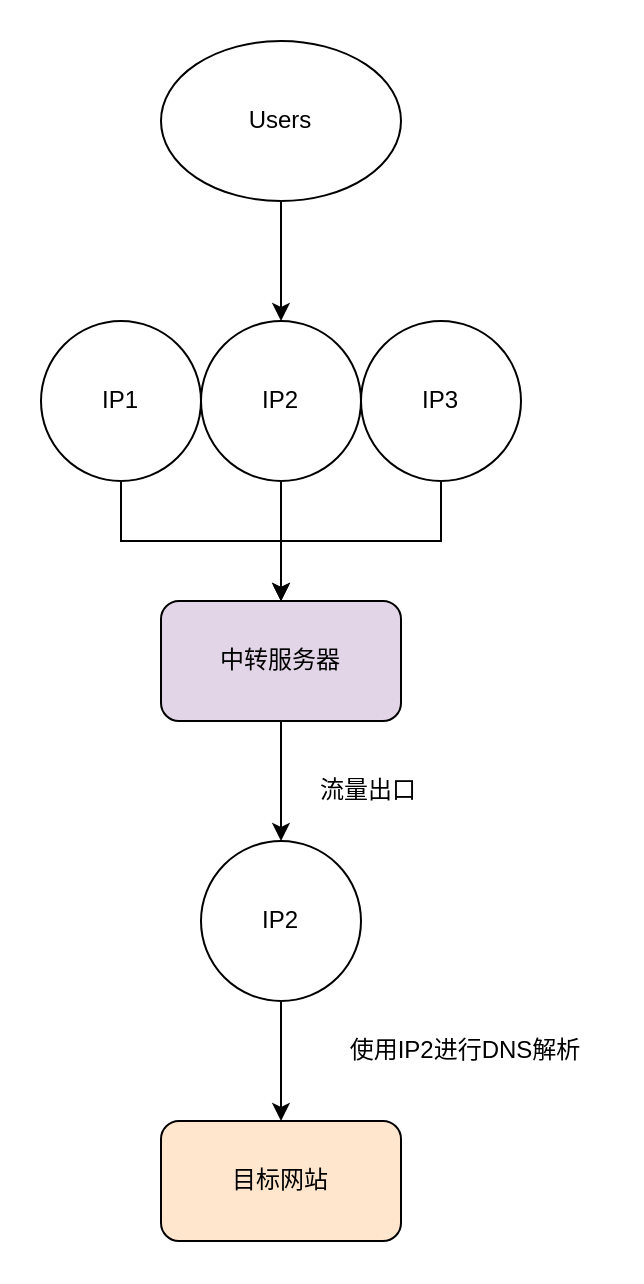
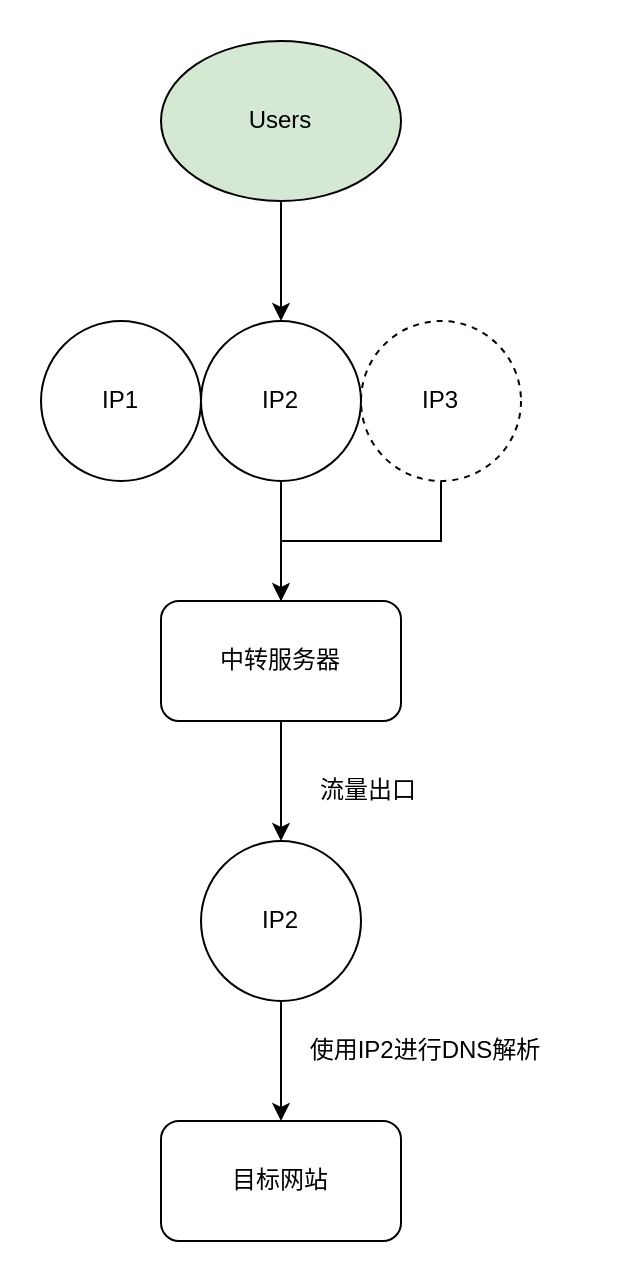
(281, 121) -> (281, 121)
(441, 401) -> (441, 401)
(169, 541) -> none
(281, 661) -> (281, 661)
(466, 1051) -> (426, 1051)
(281, 1181) -> (281, 1181)
